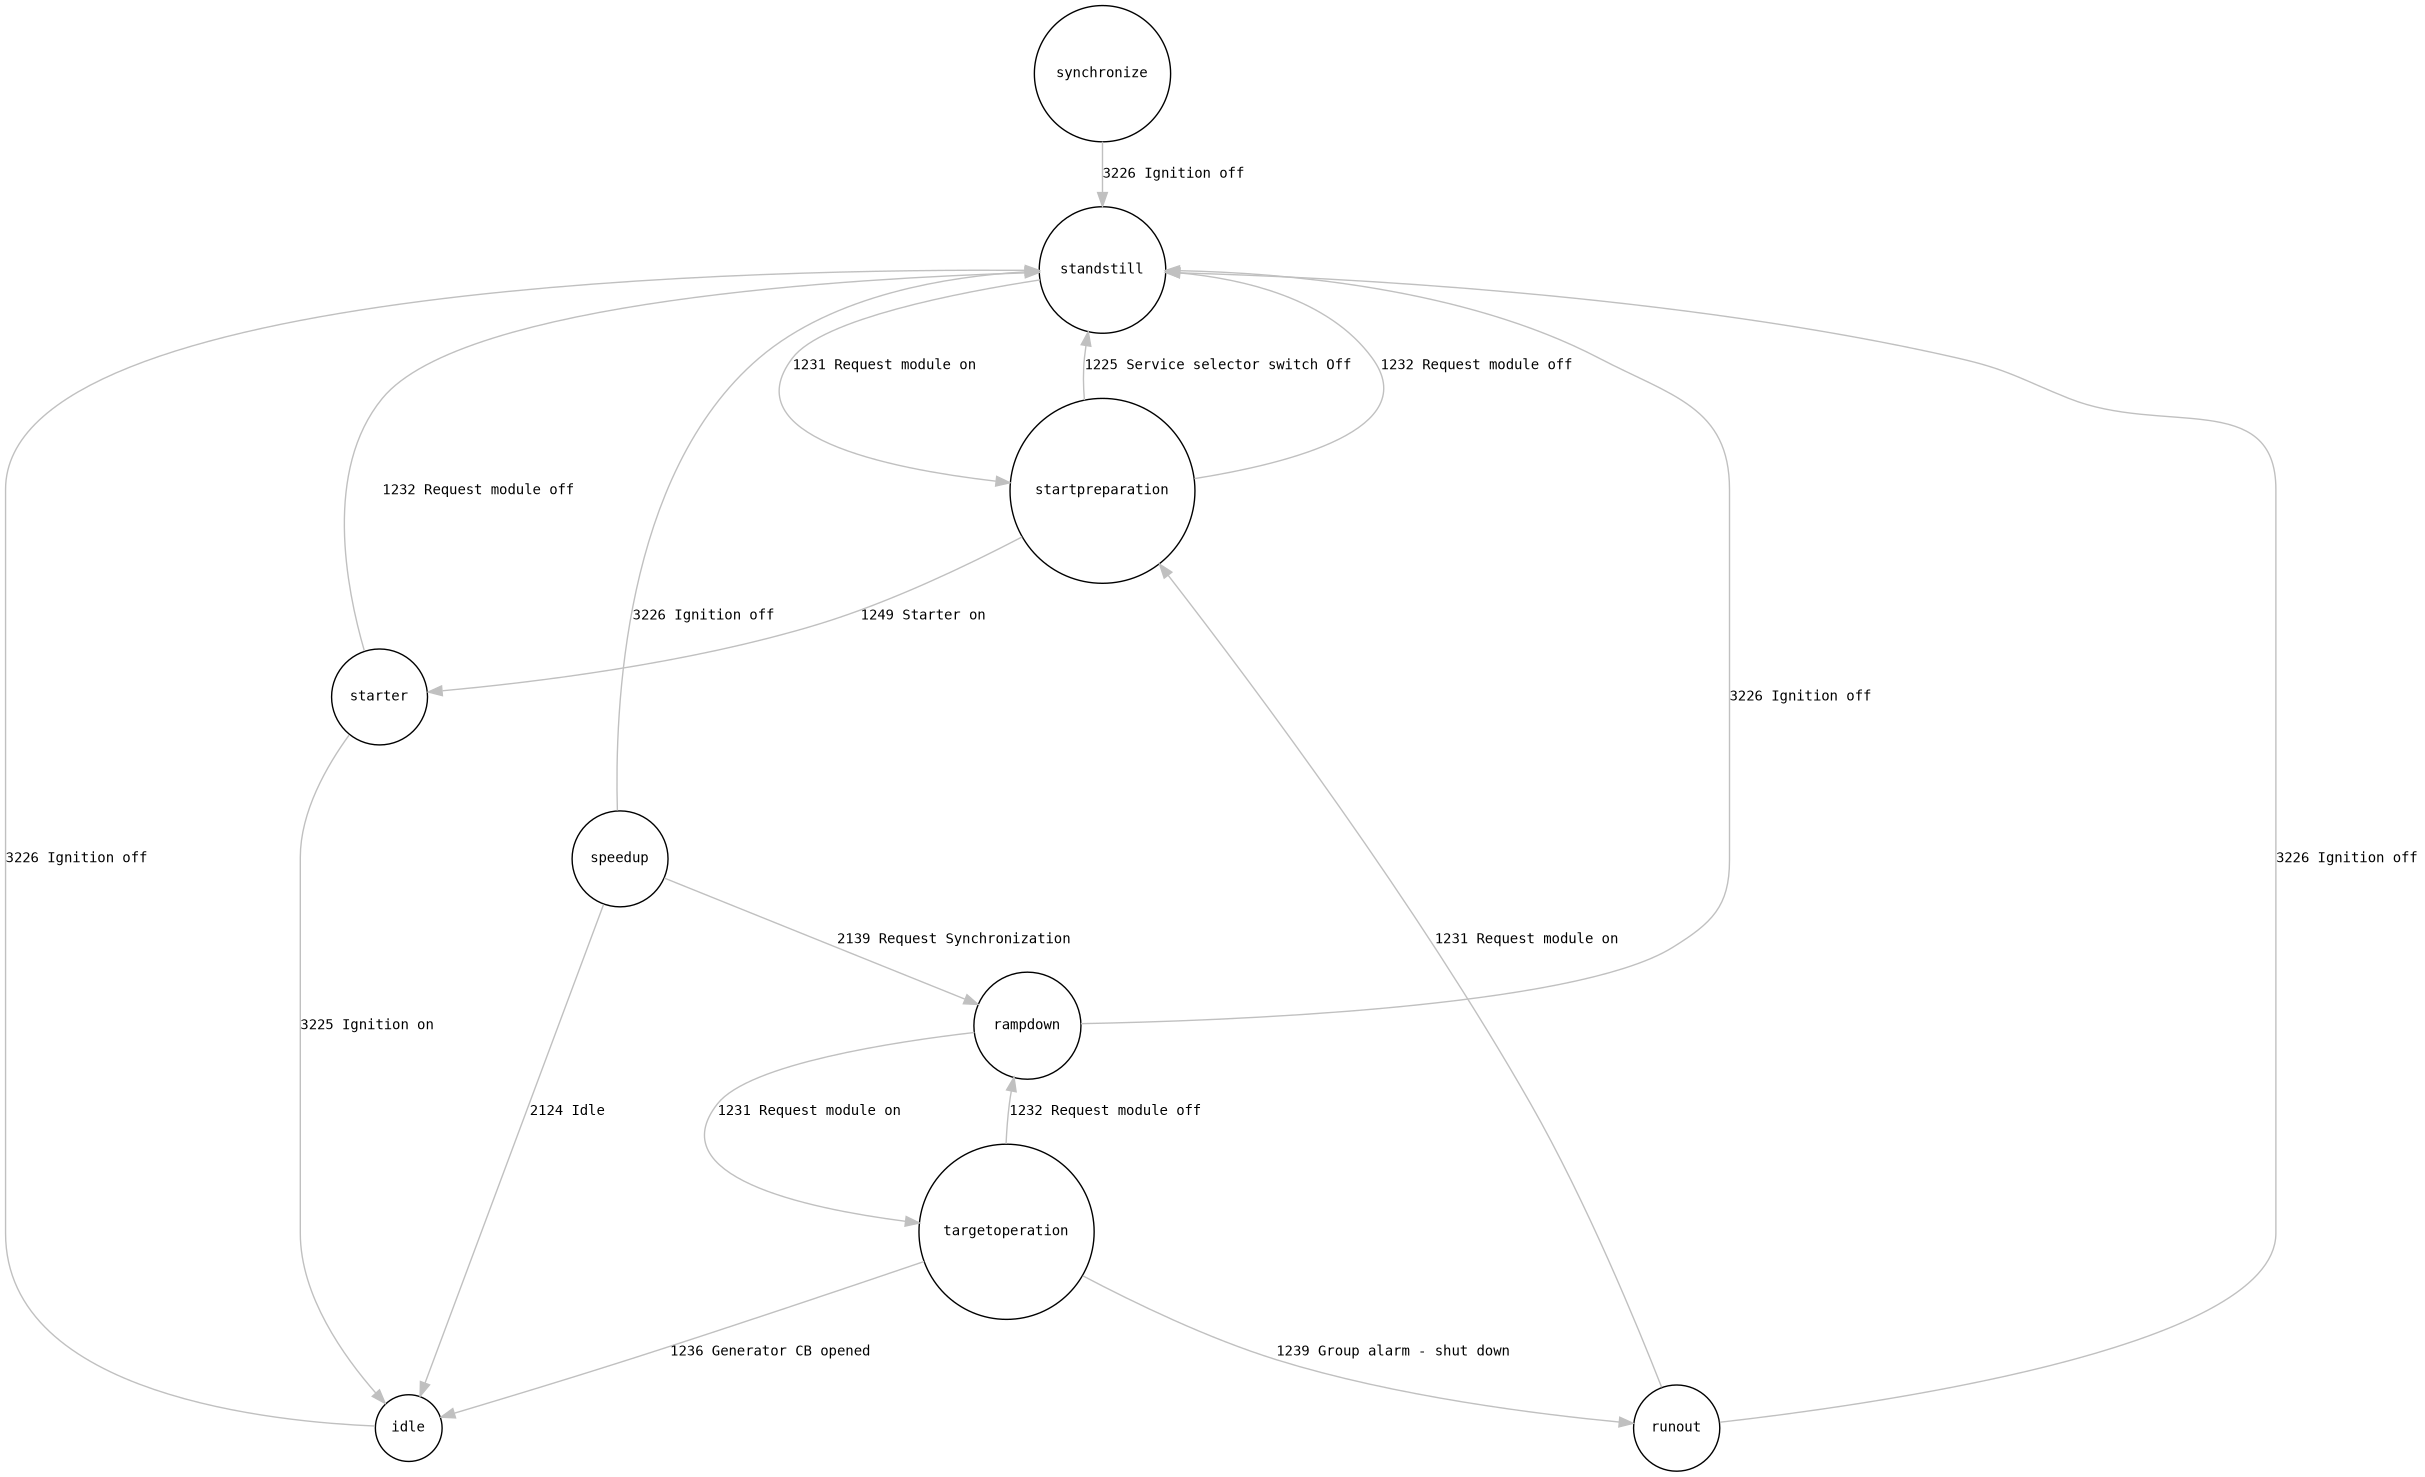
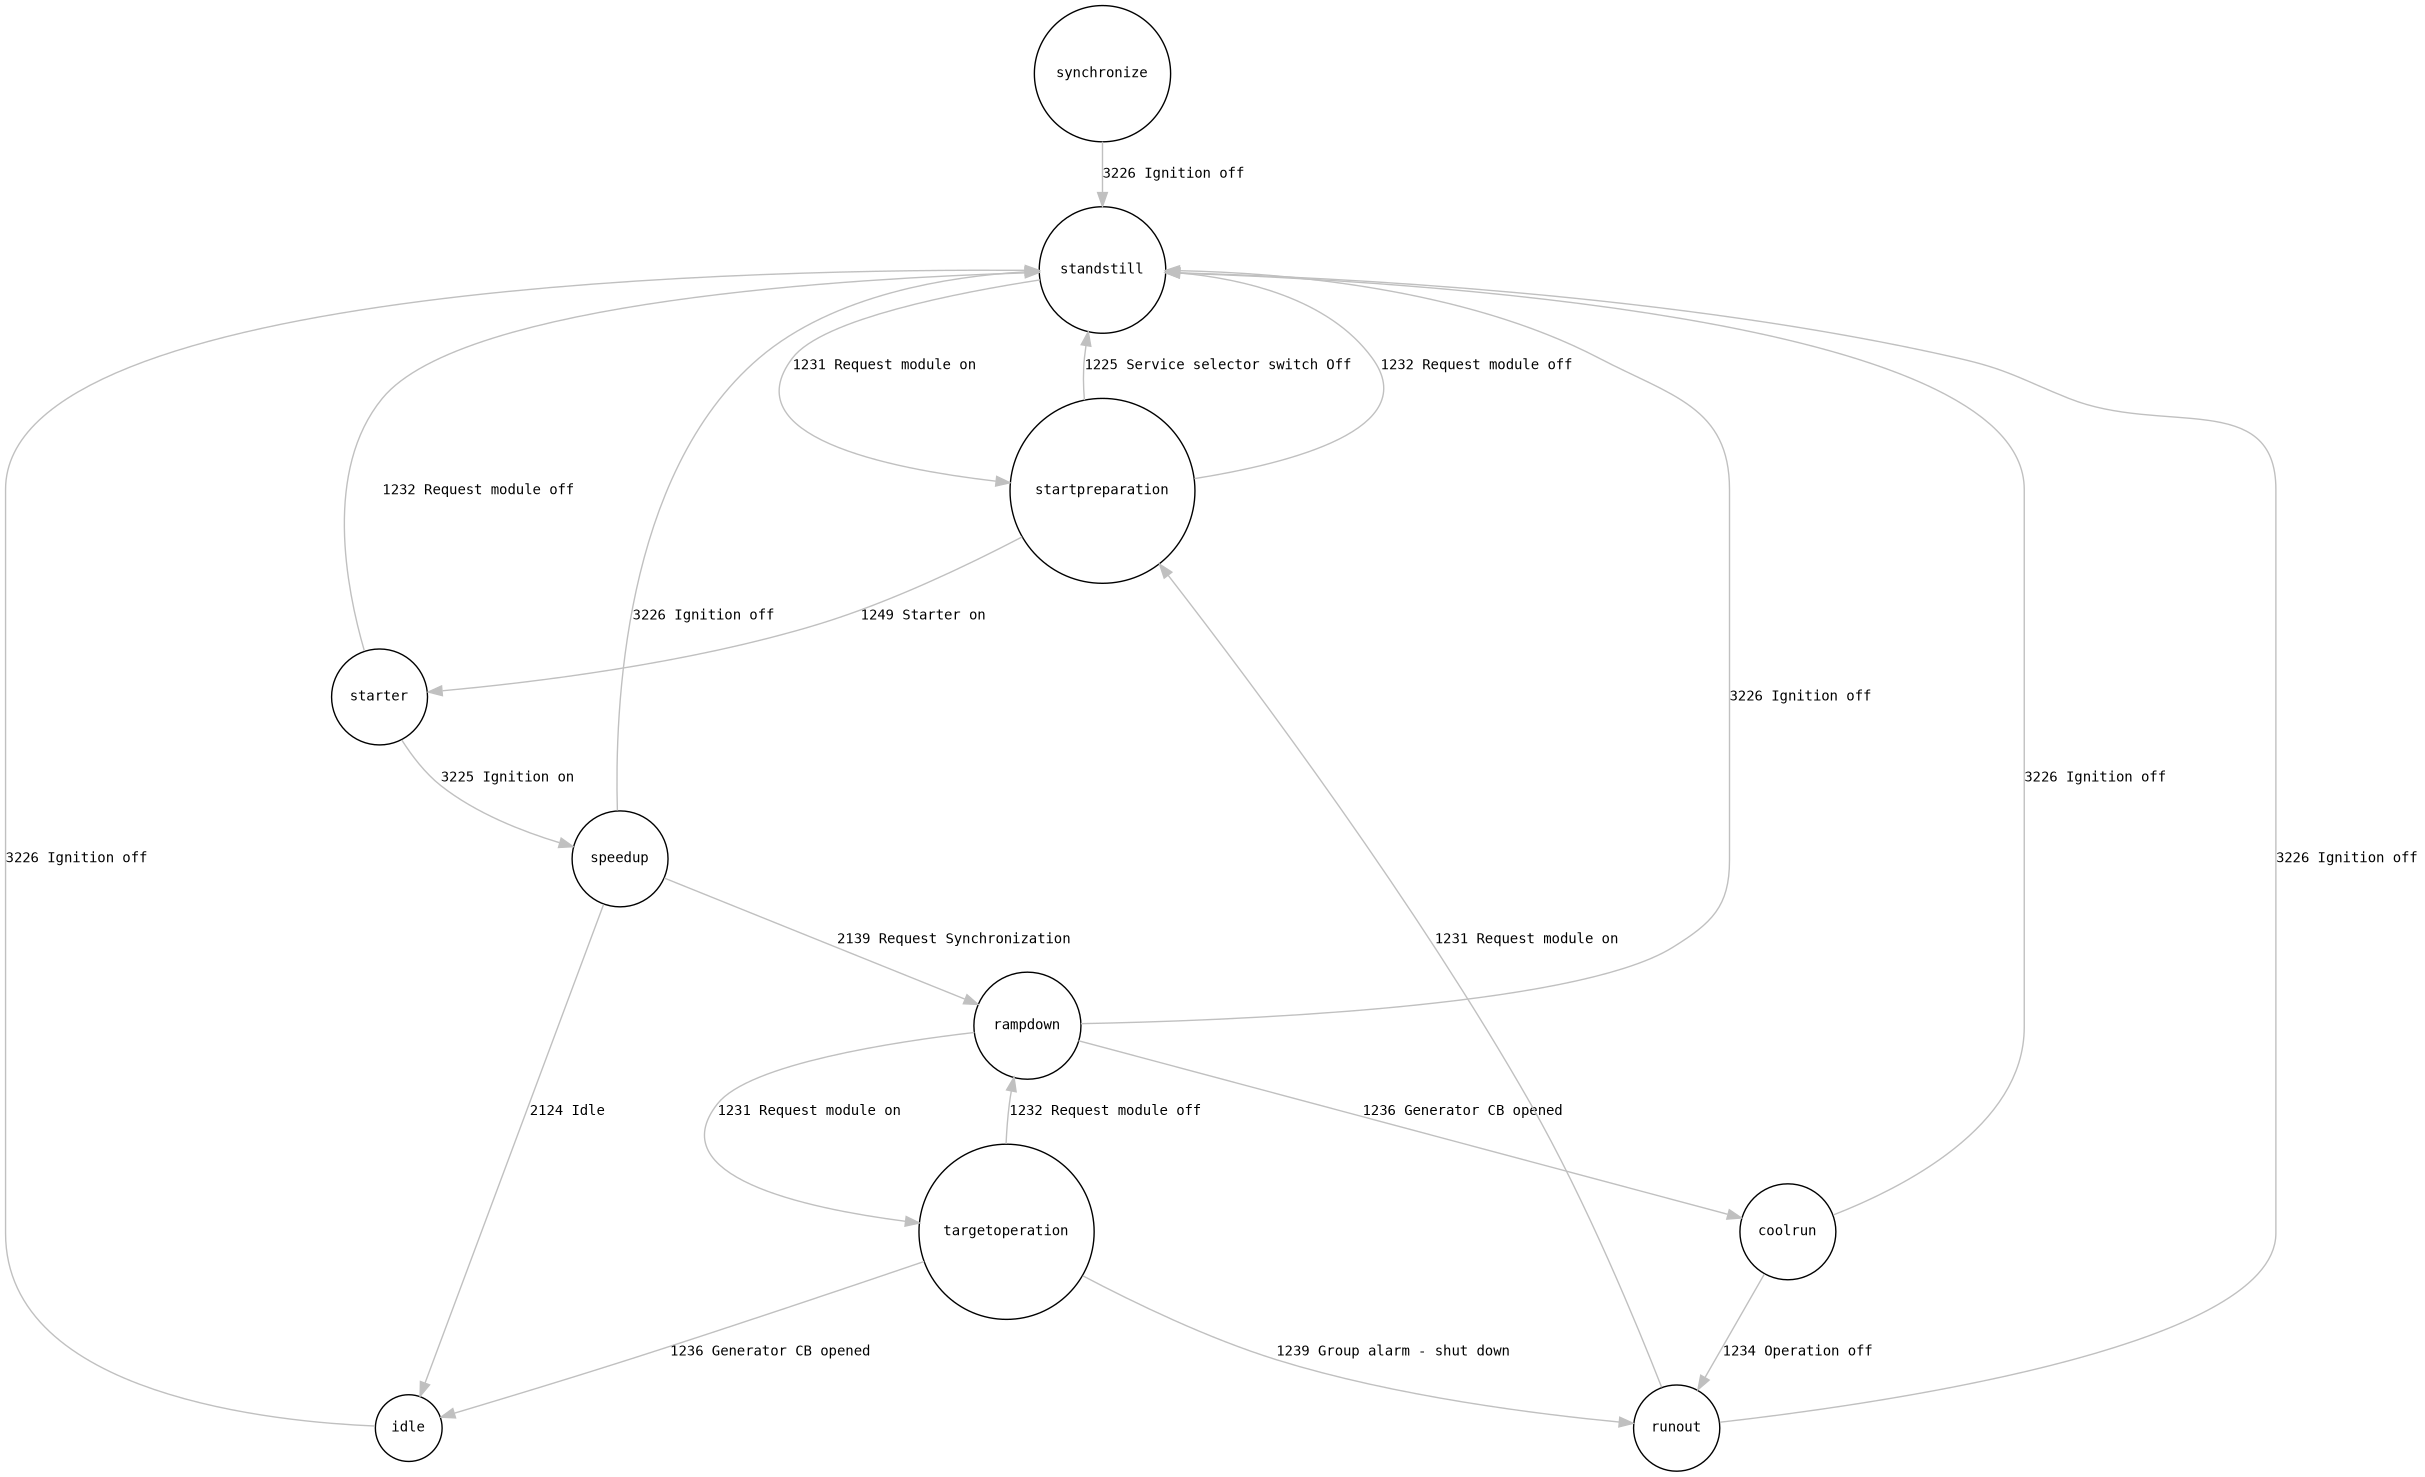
(300, 1069) -> (471, 806)
none -> (1788, 1232)
